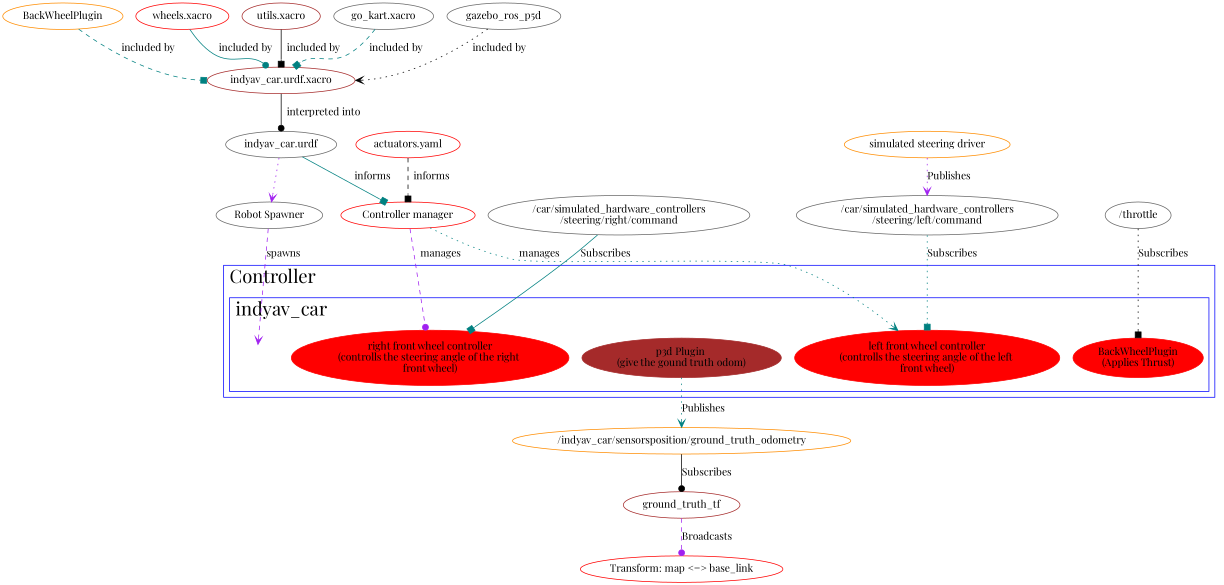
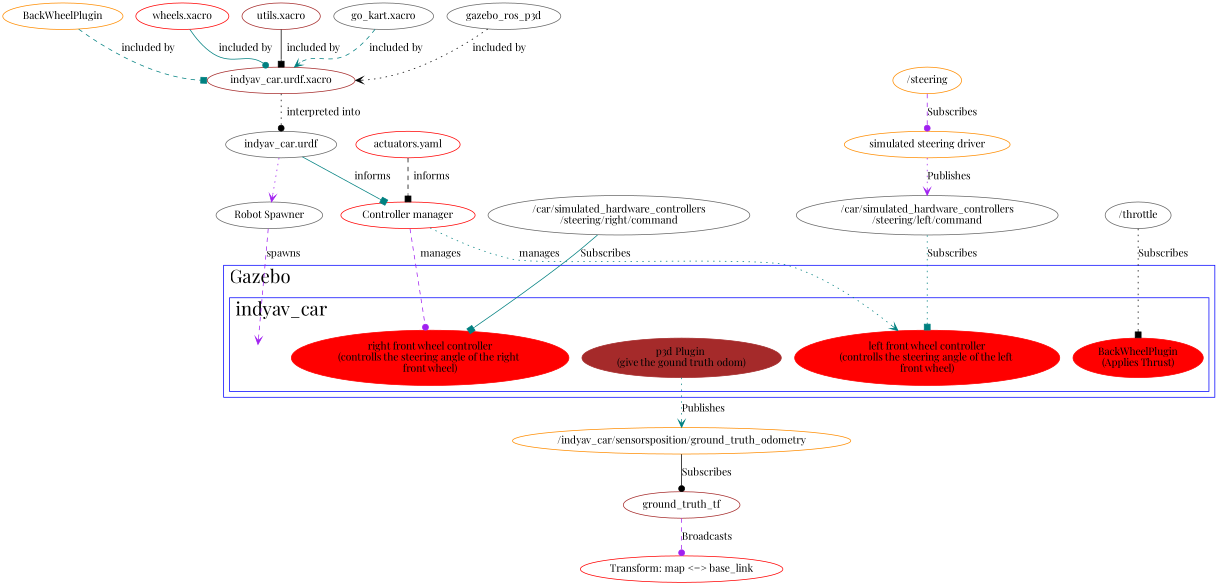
(504, 16) -> (504, 16)
(343, 57) -> (343, 57)
none -> (927, 80)
(281, 109) -> (281, 109)
(273, 279) -> (260, 279)
